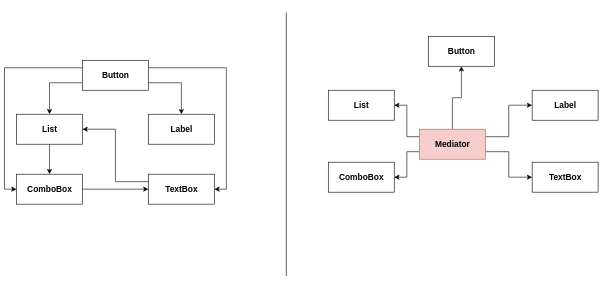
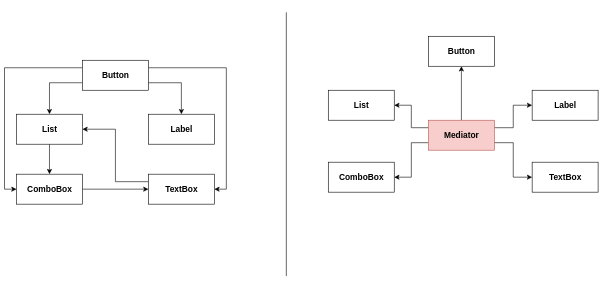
(453, 144) -> (462, 135)
